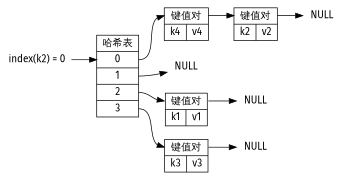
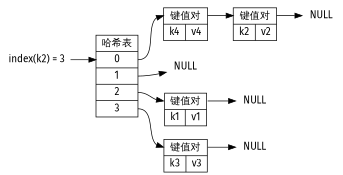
(37, 60) -> (37, 60)
